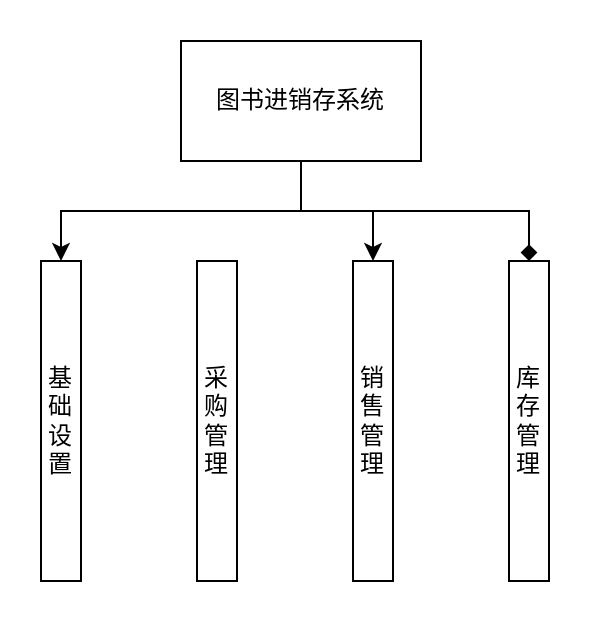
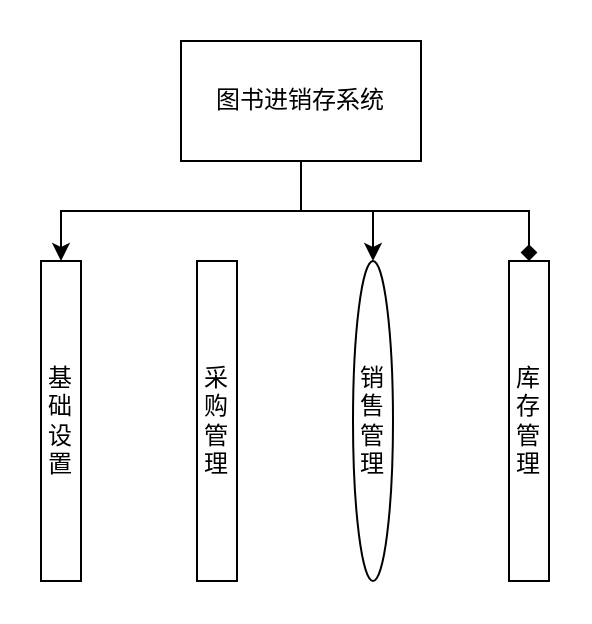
(373, 421) -> (373, 421)
